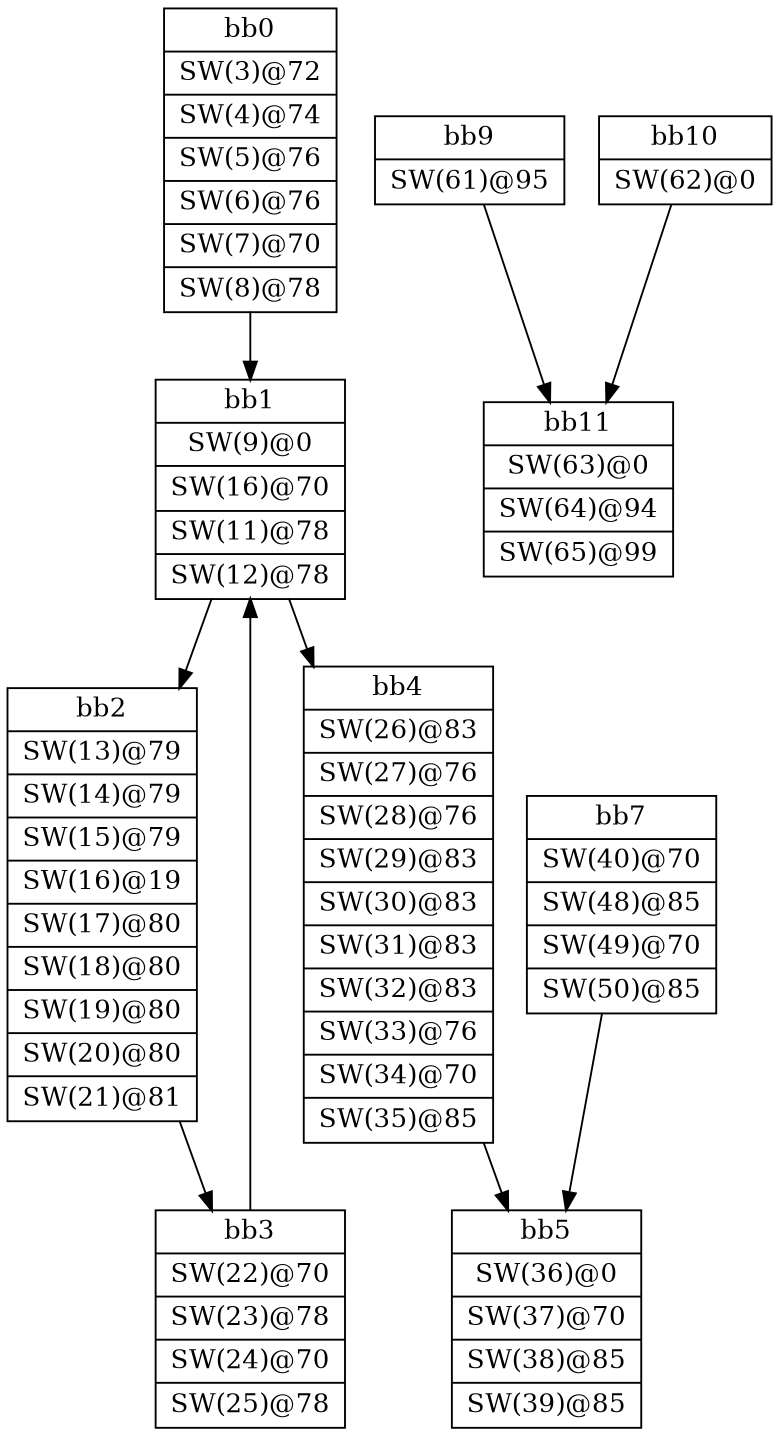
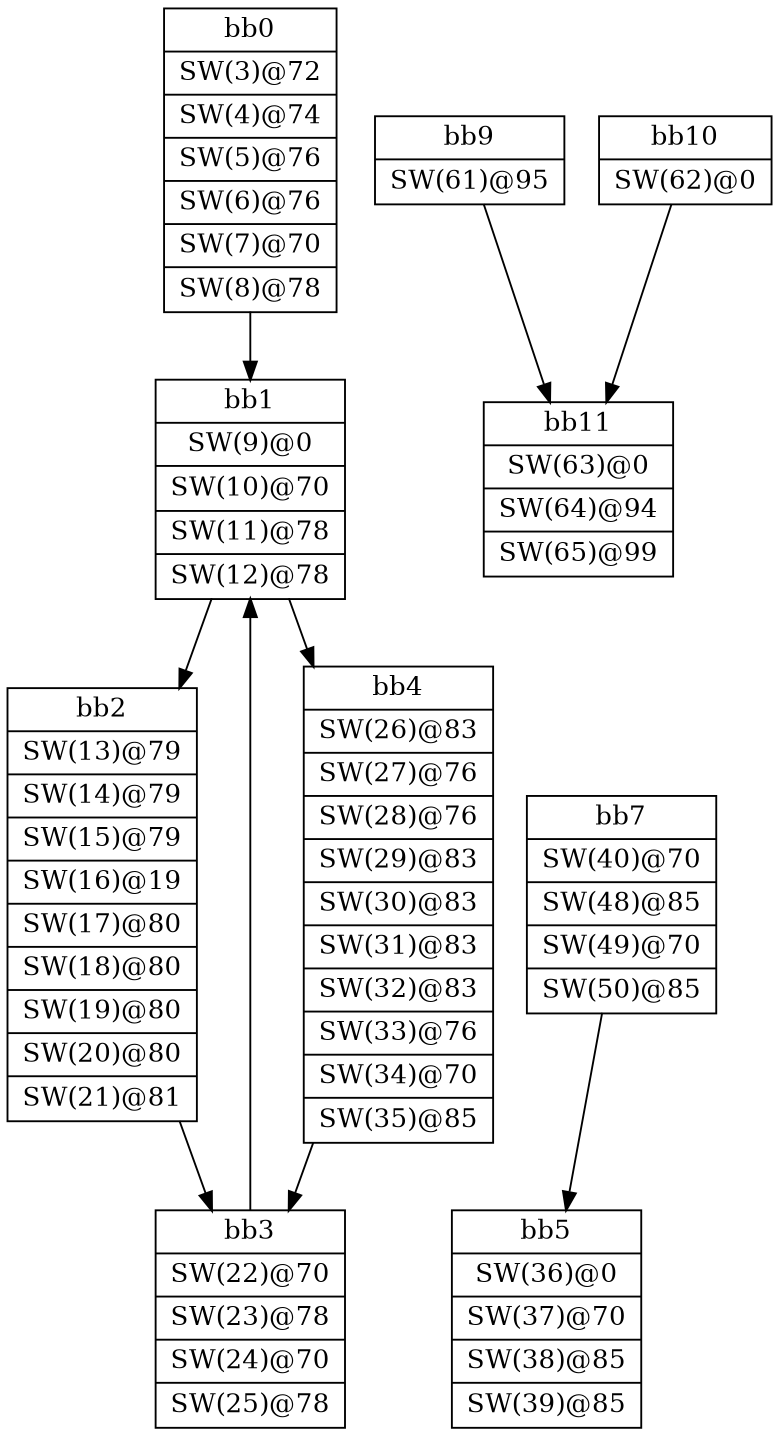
(250, 488) -> (250, 488)
(493, 1168) -> (304, 1168)
